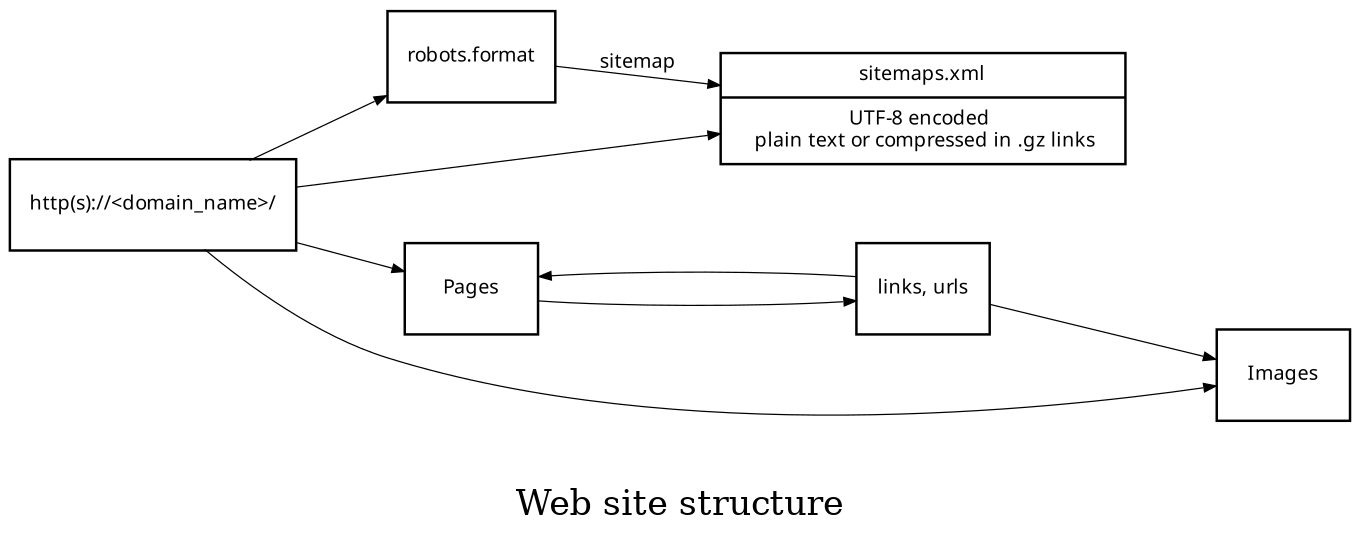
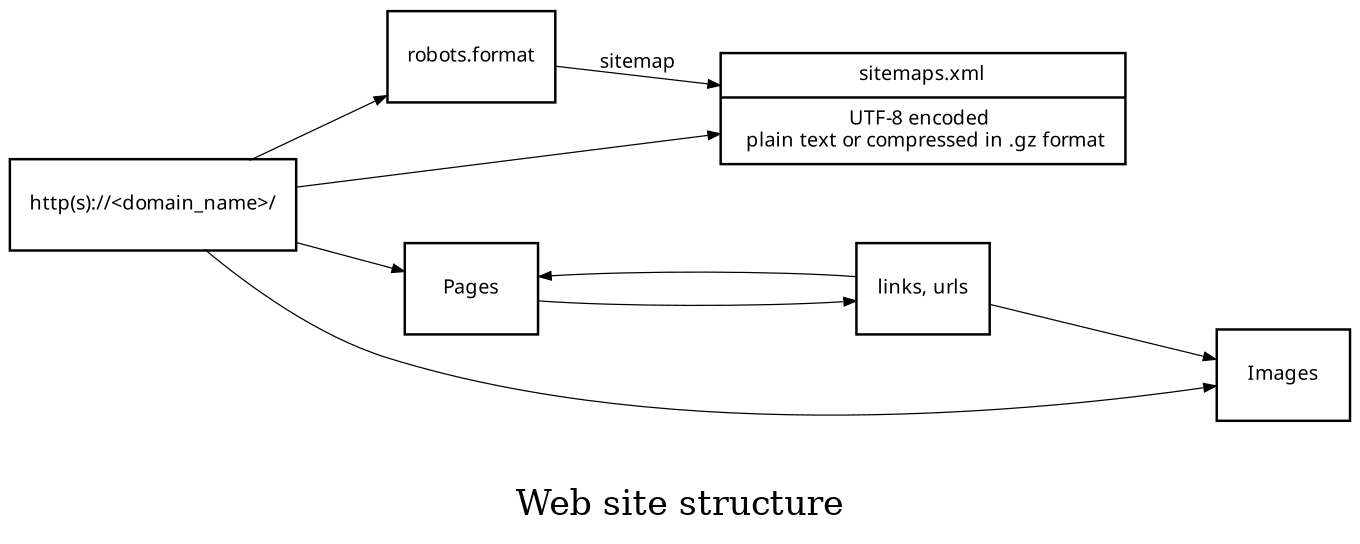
(923, 141) -> (923, 141)
